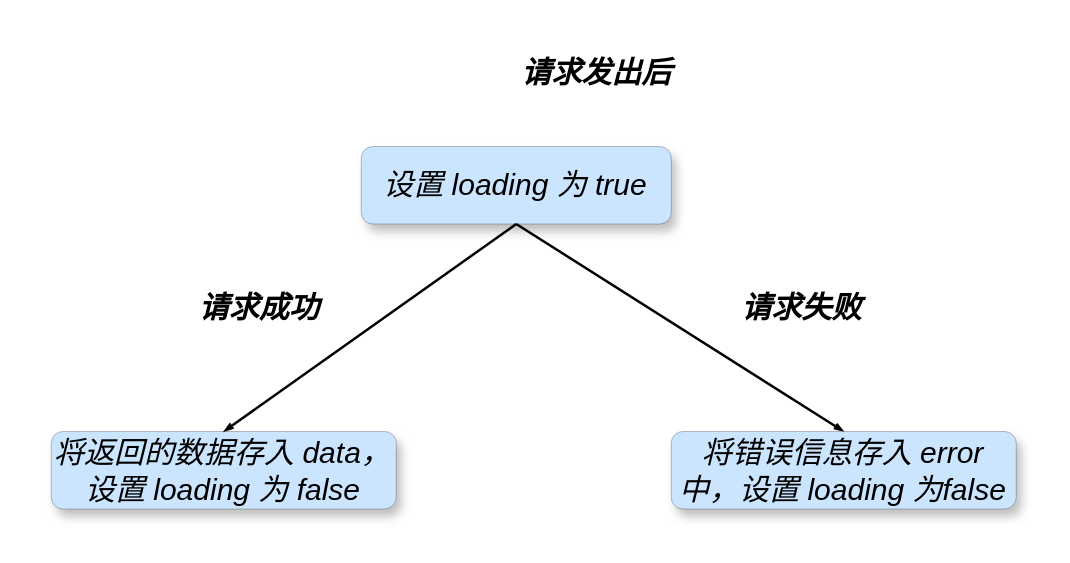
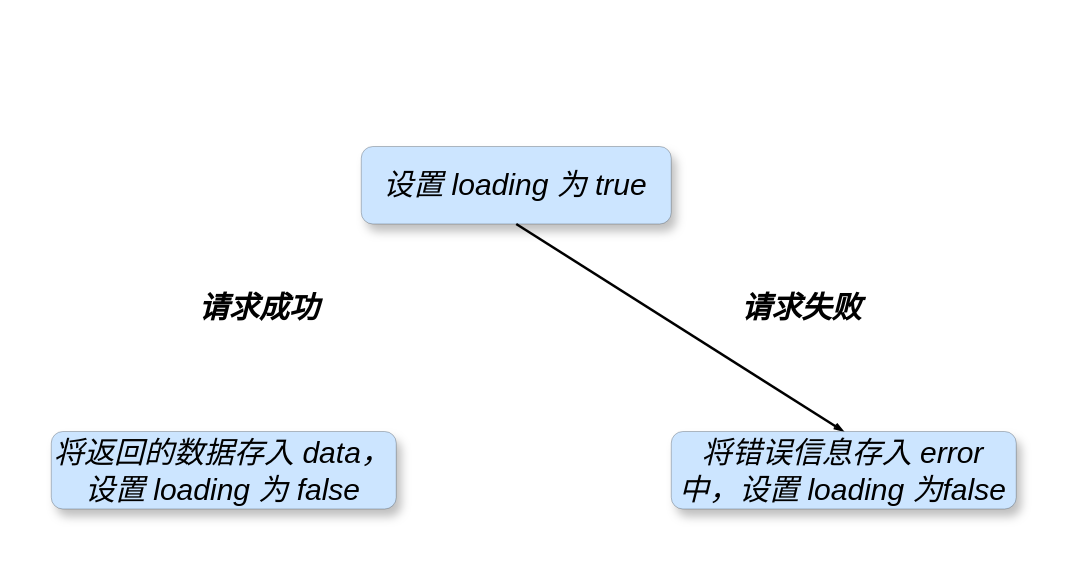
(596, 74) -> none
(371, 327) -> none
